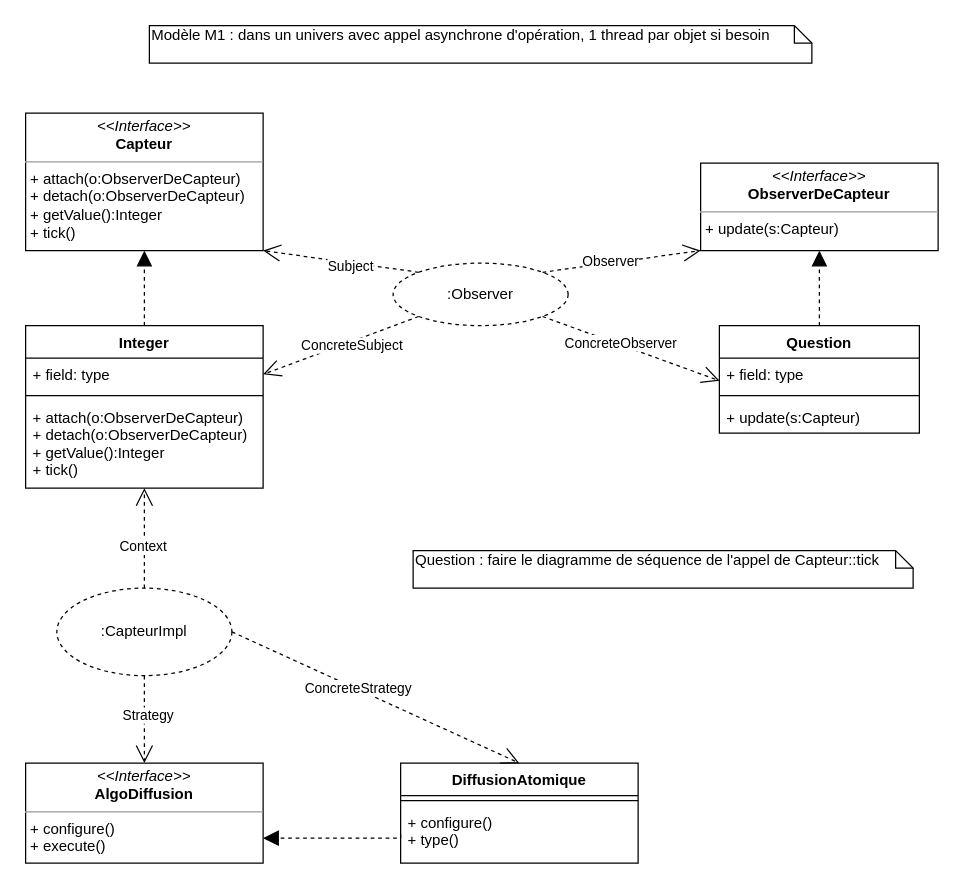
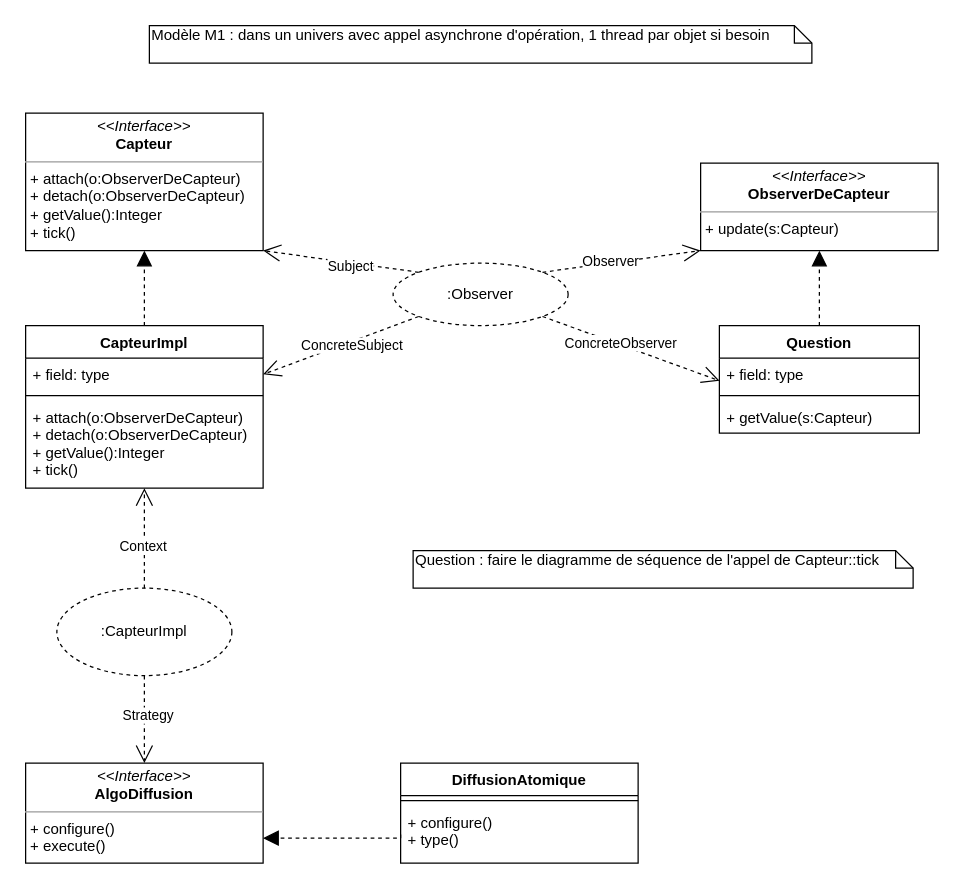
(144, 343) -> (144, 343)
(802, 418) -> (809, 418)
(374, 697) -> none
